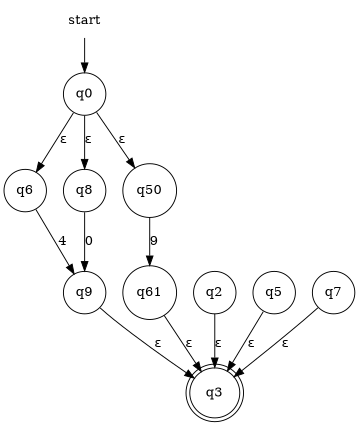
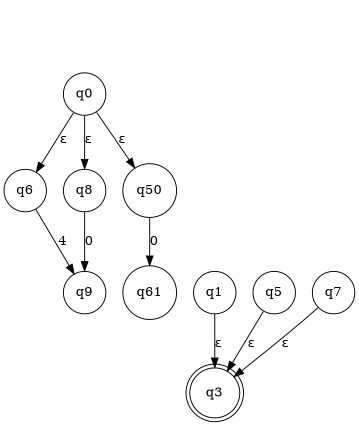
(85, 21) -> none
(154, 242) -> (154, 242)
(215, 293) -> (215, 293)
(180, 339) -> none
(142, 341) -> none
